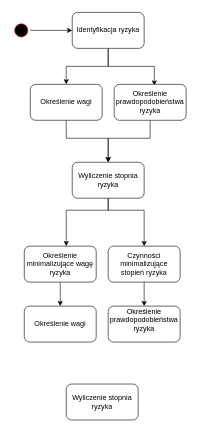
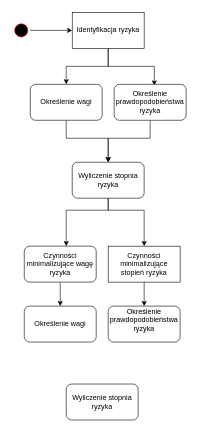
(108, 30) -> (108, 30)
(60, 264) -> (60, 264)
(144, 264) -> (144, 264)
